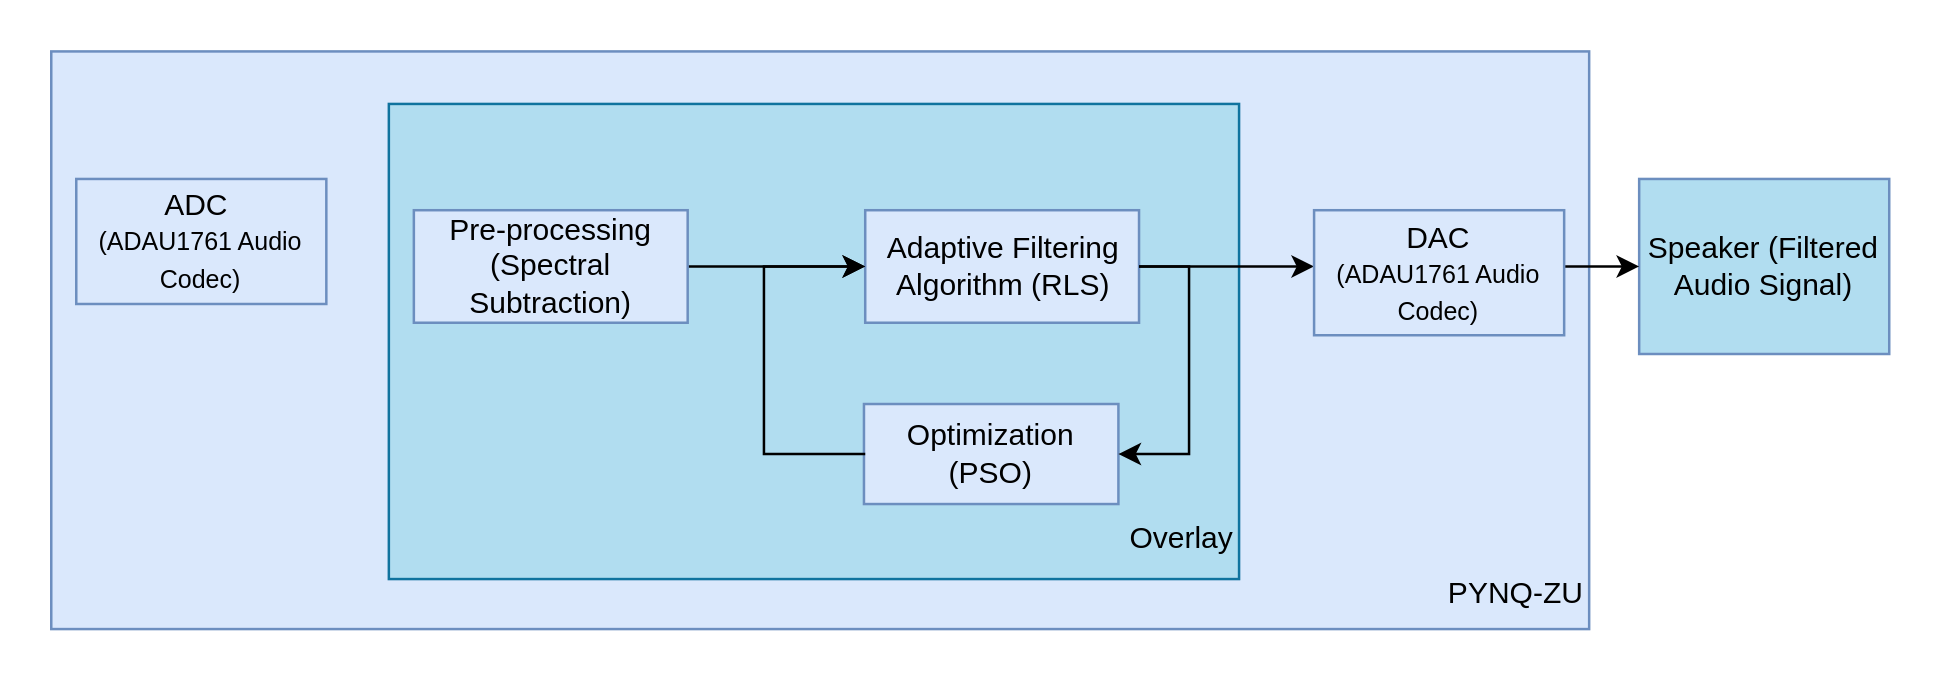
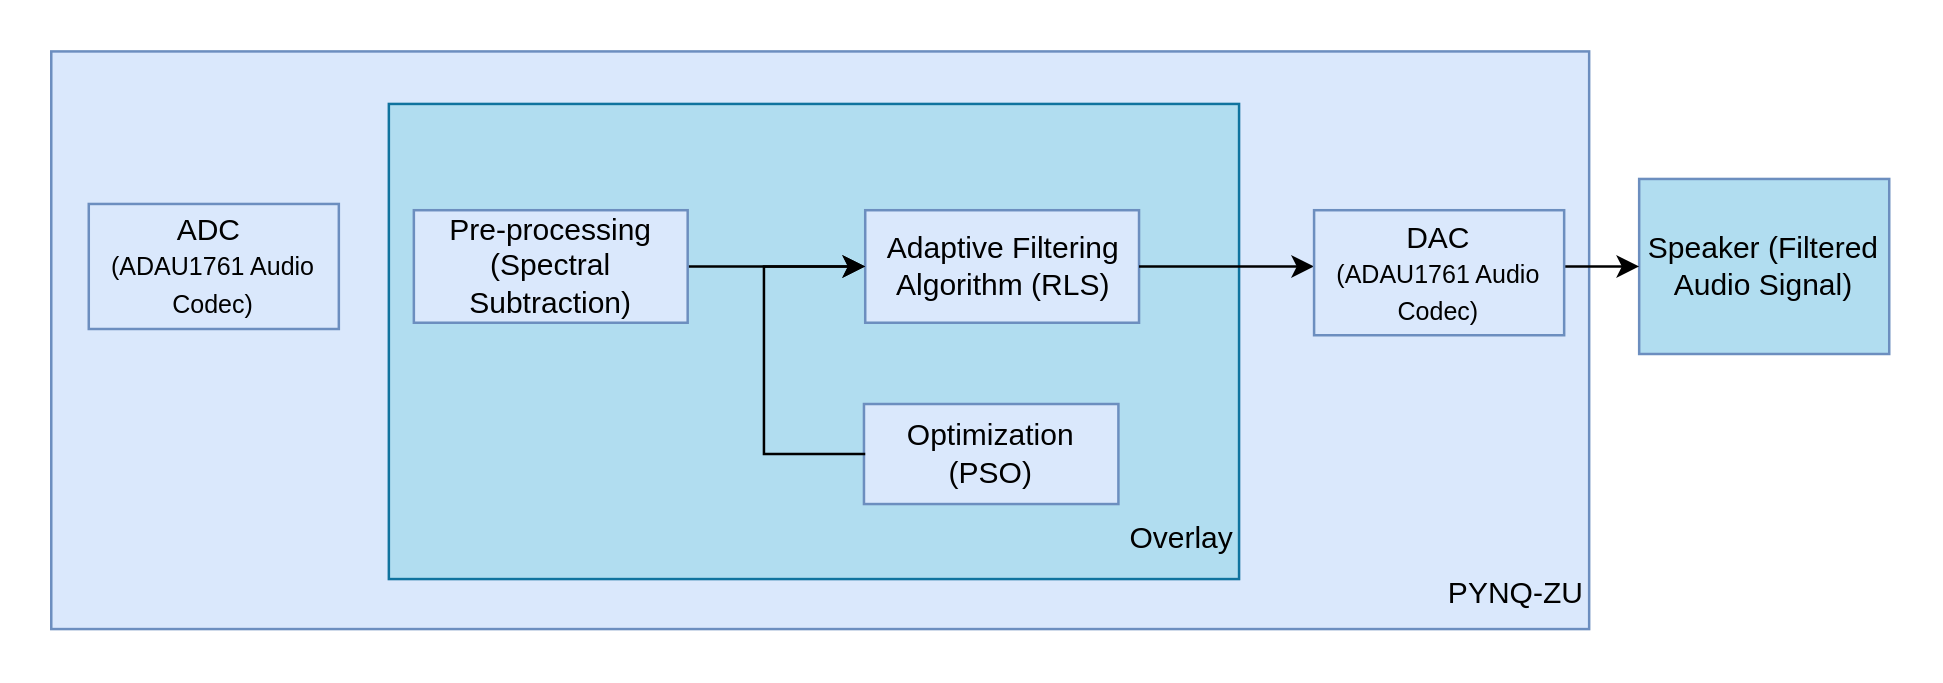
(201, 241) -> (214, 266)
(1189, 390) -> none
